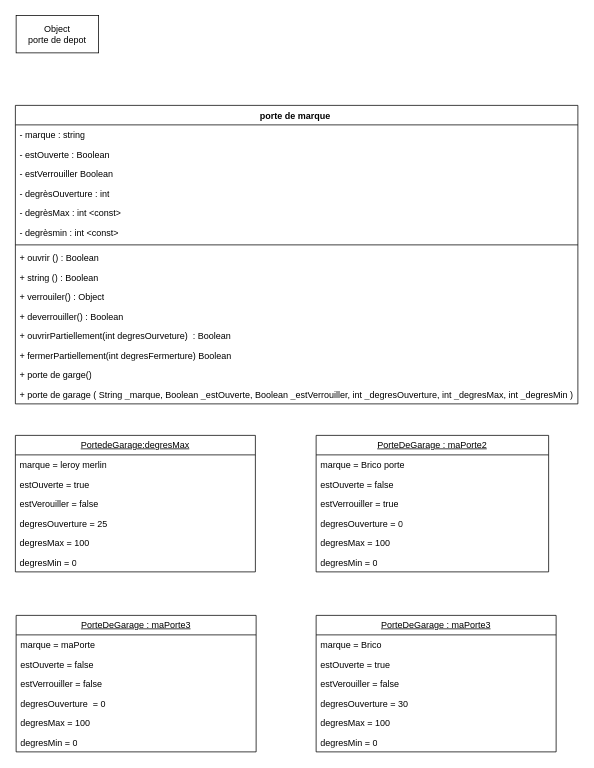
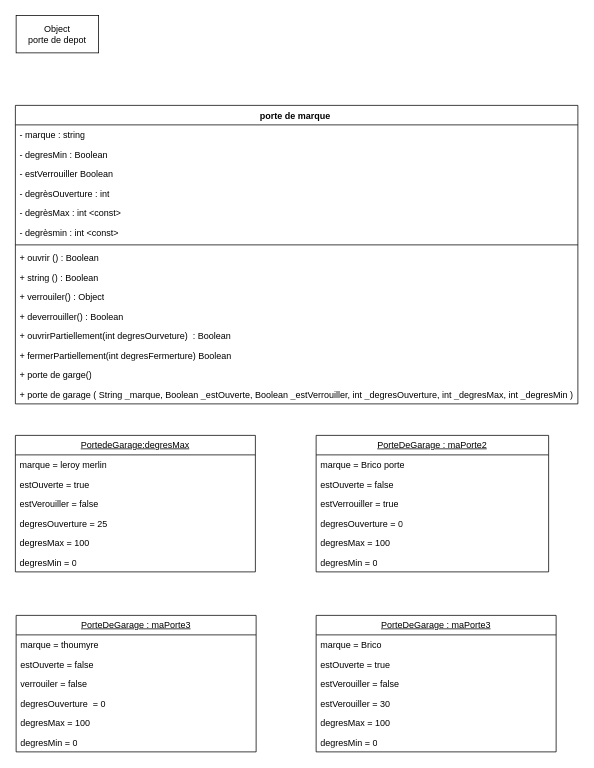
(69, 155) -> (66, 155)
(59, 646) -> (61, 646)
(69, 685) -> (60, 685)
(369, 704) -> (360, 704)
